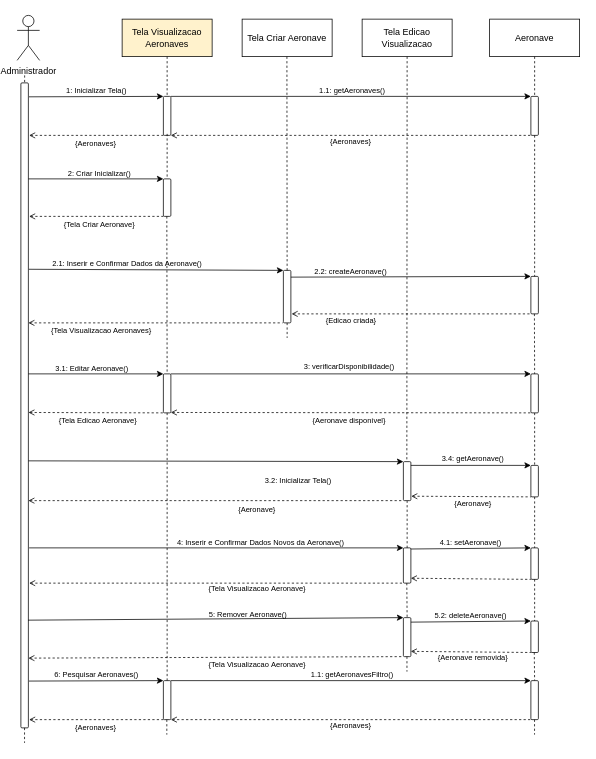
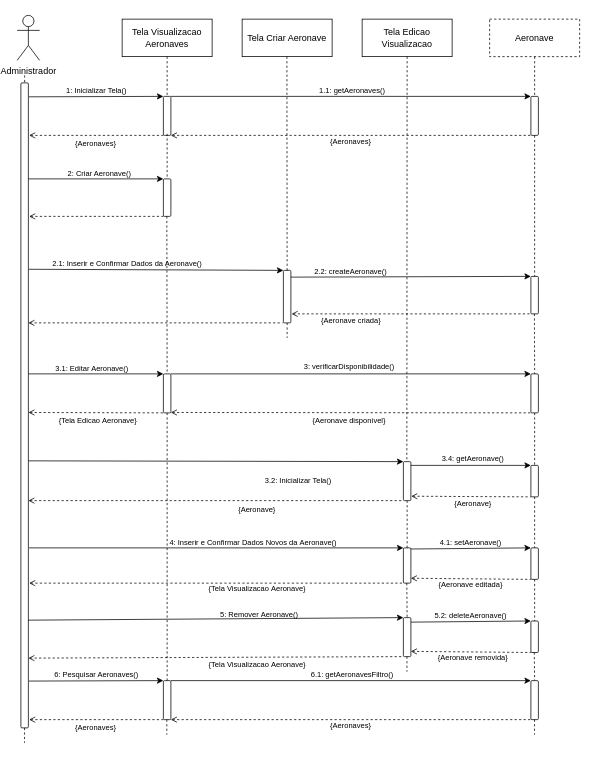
(167, 38) -> (167, 38)
(534, 38) -> (534, 38)
(99, 173) -> (99, 173)
(99, 224) -> none
(351, 321) -> (351, 321)
(101, 330) -> none
(261, 543) -> (253, 543)
none -> (471, 585)
(248, 614) -> (259, 614)
(352, 675) -> (352, 675)
